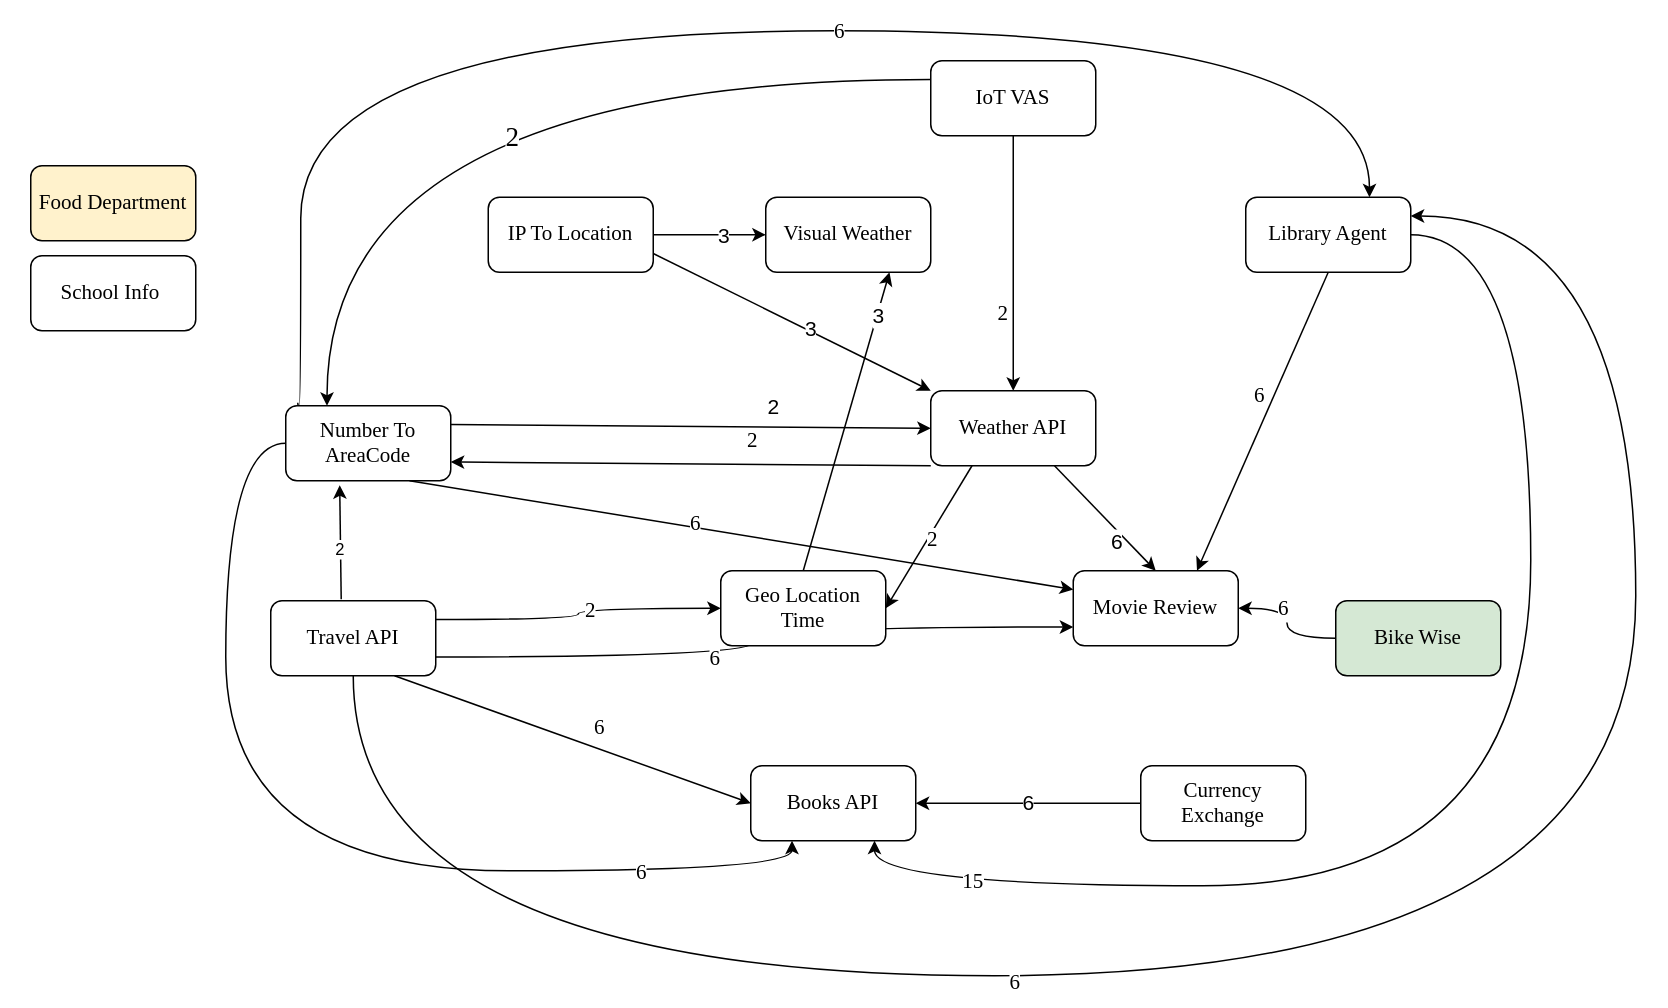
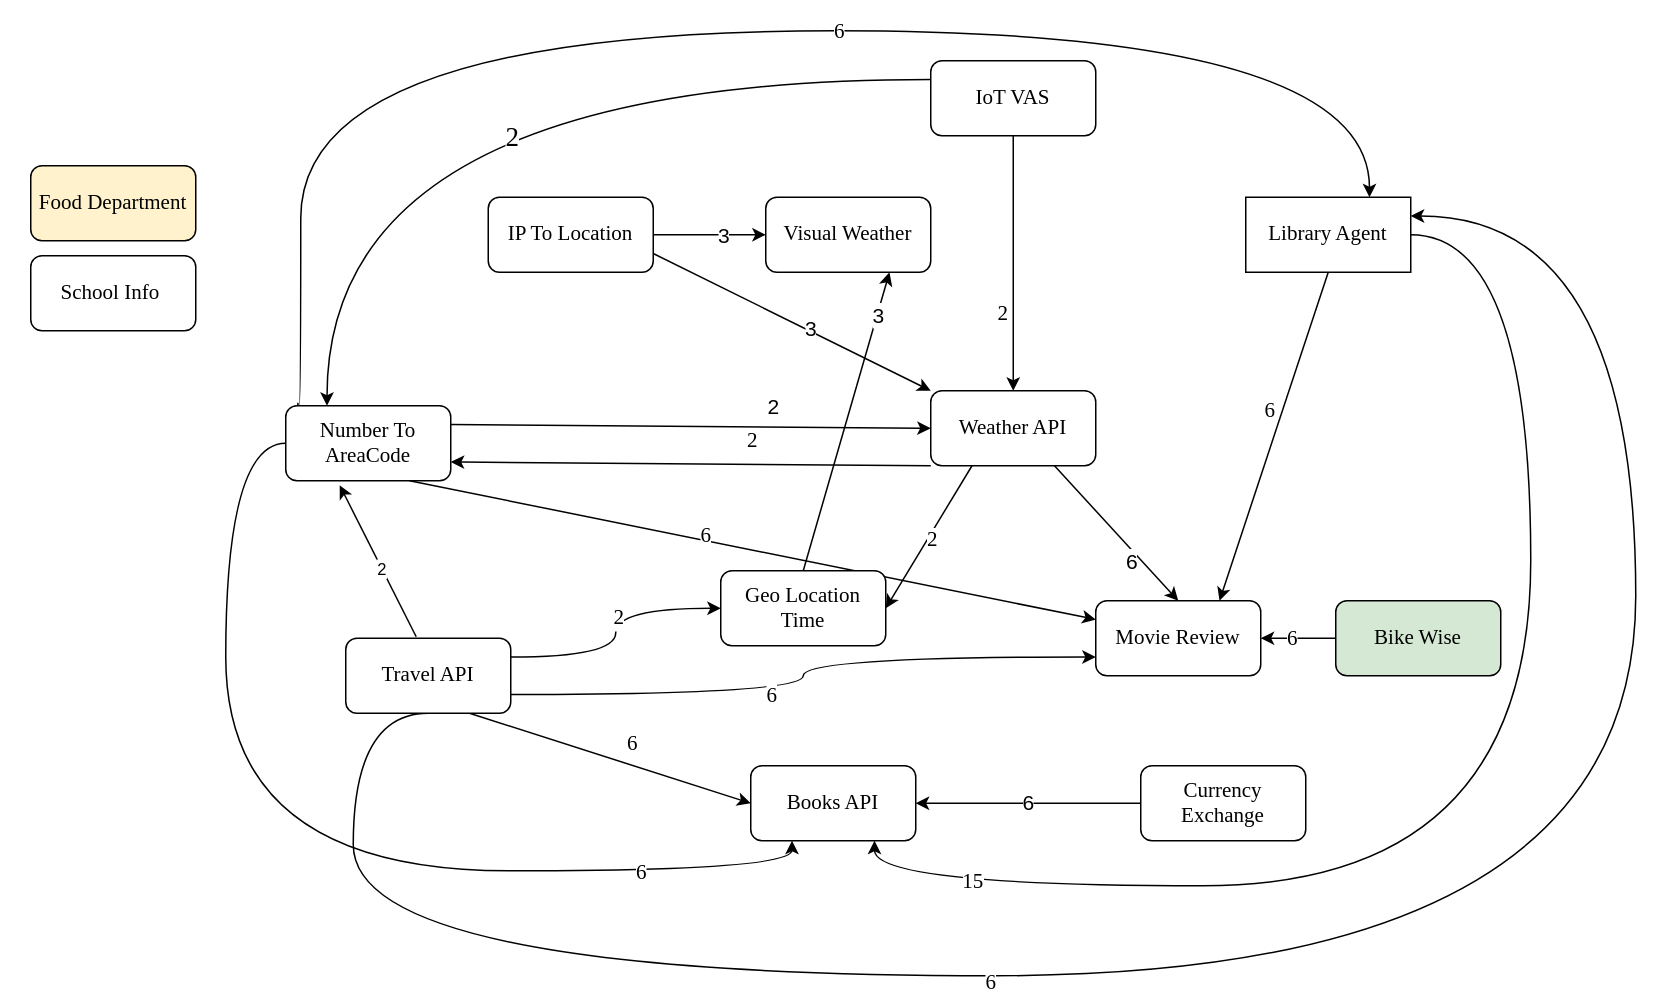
(1328, 235) -> (1328, 235)
(1156, 608) -> (1178, 638)
(353, 638) -> (428, 676)
